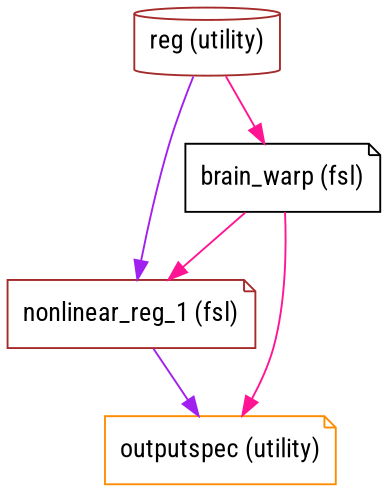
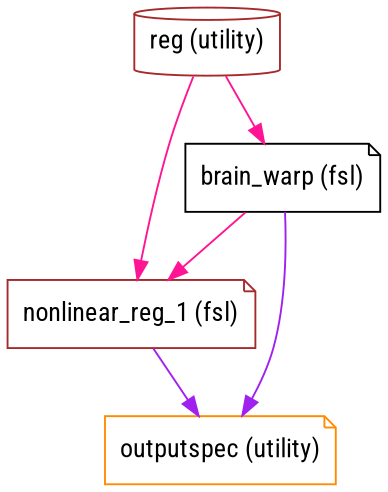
(163, 167) -> (163, 167)
(281, 308) -> (281, 308)
